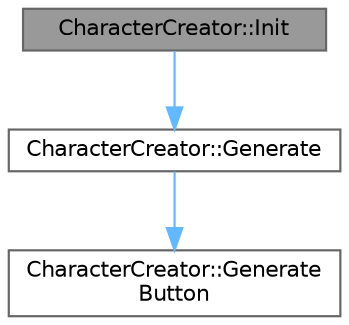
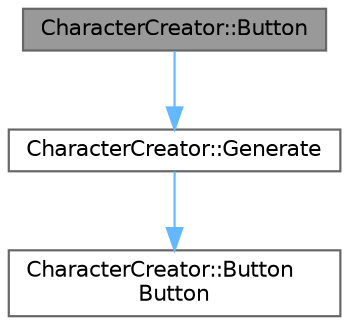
(175, 30) -> (175, 30)
(175, 283) -> (175, 283)
